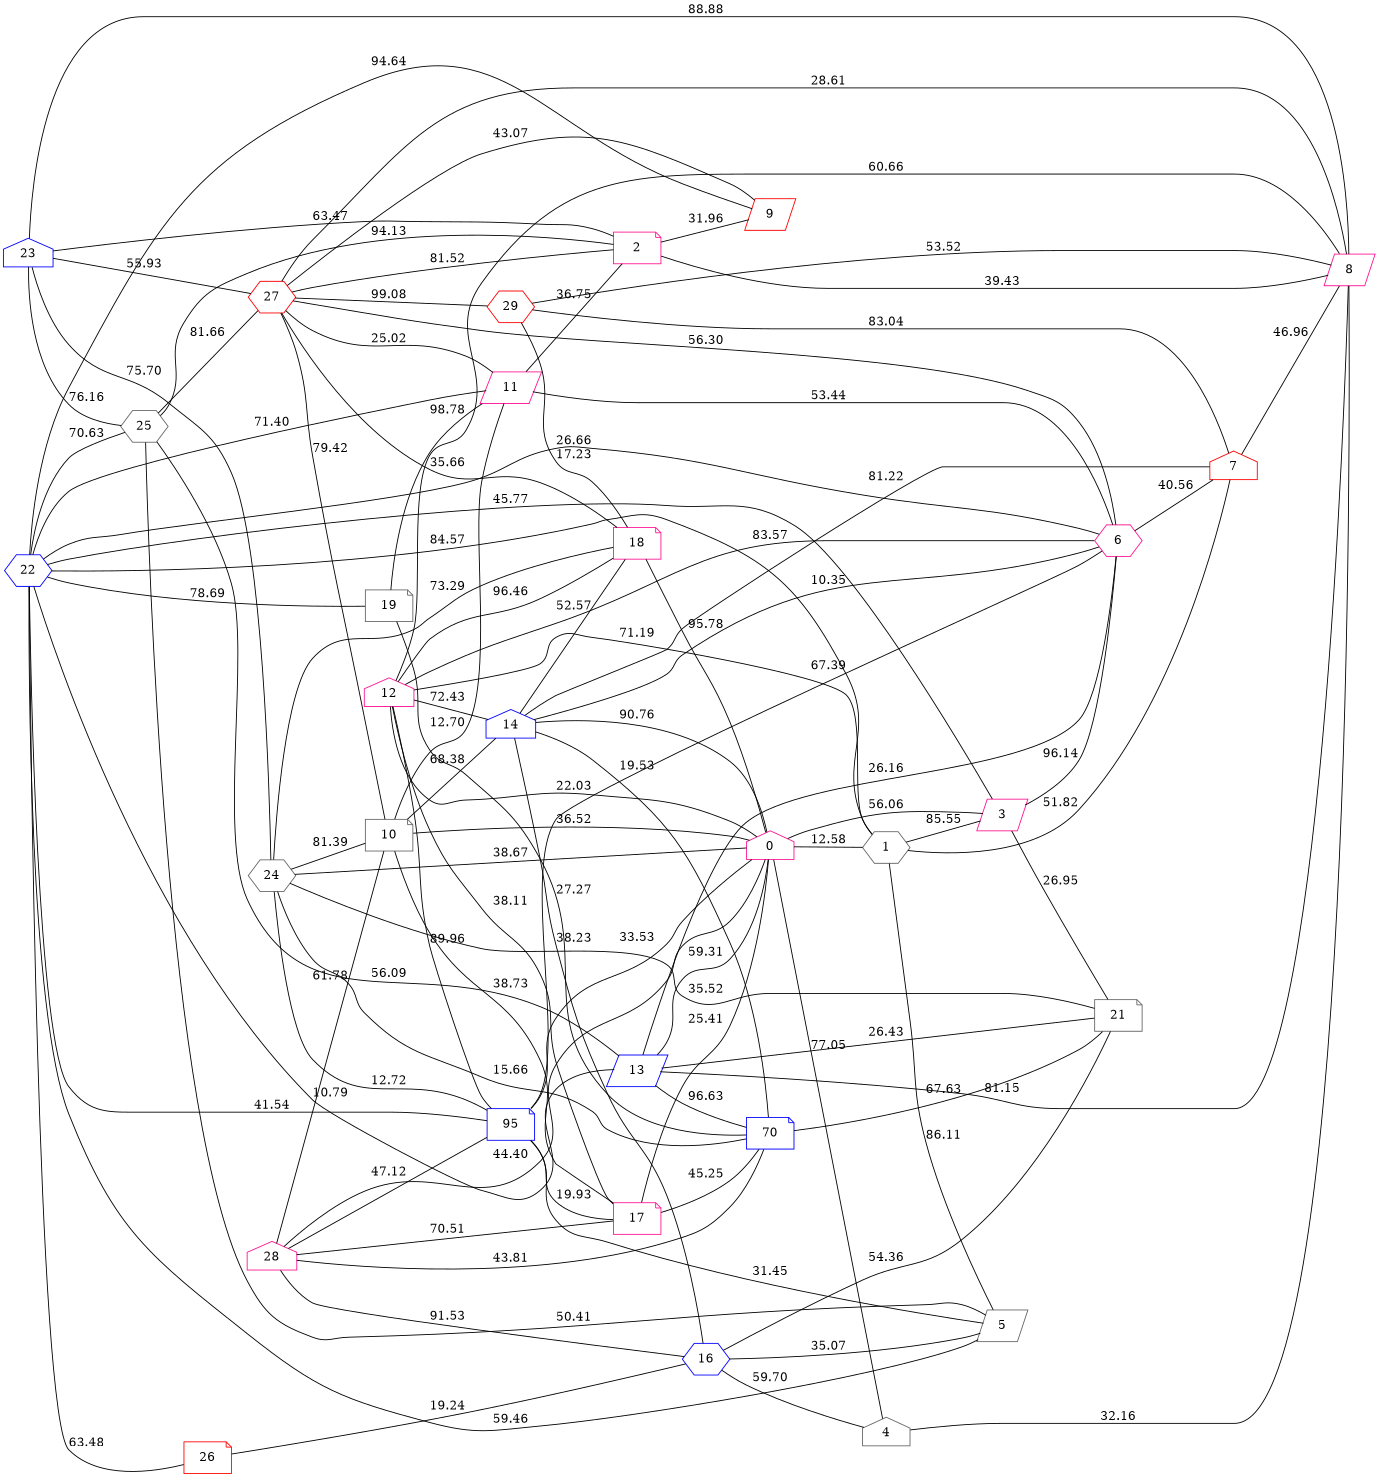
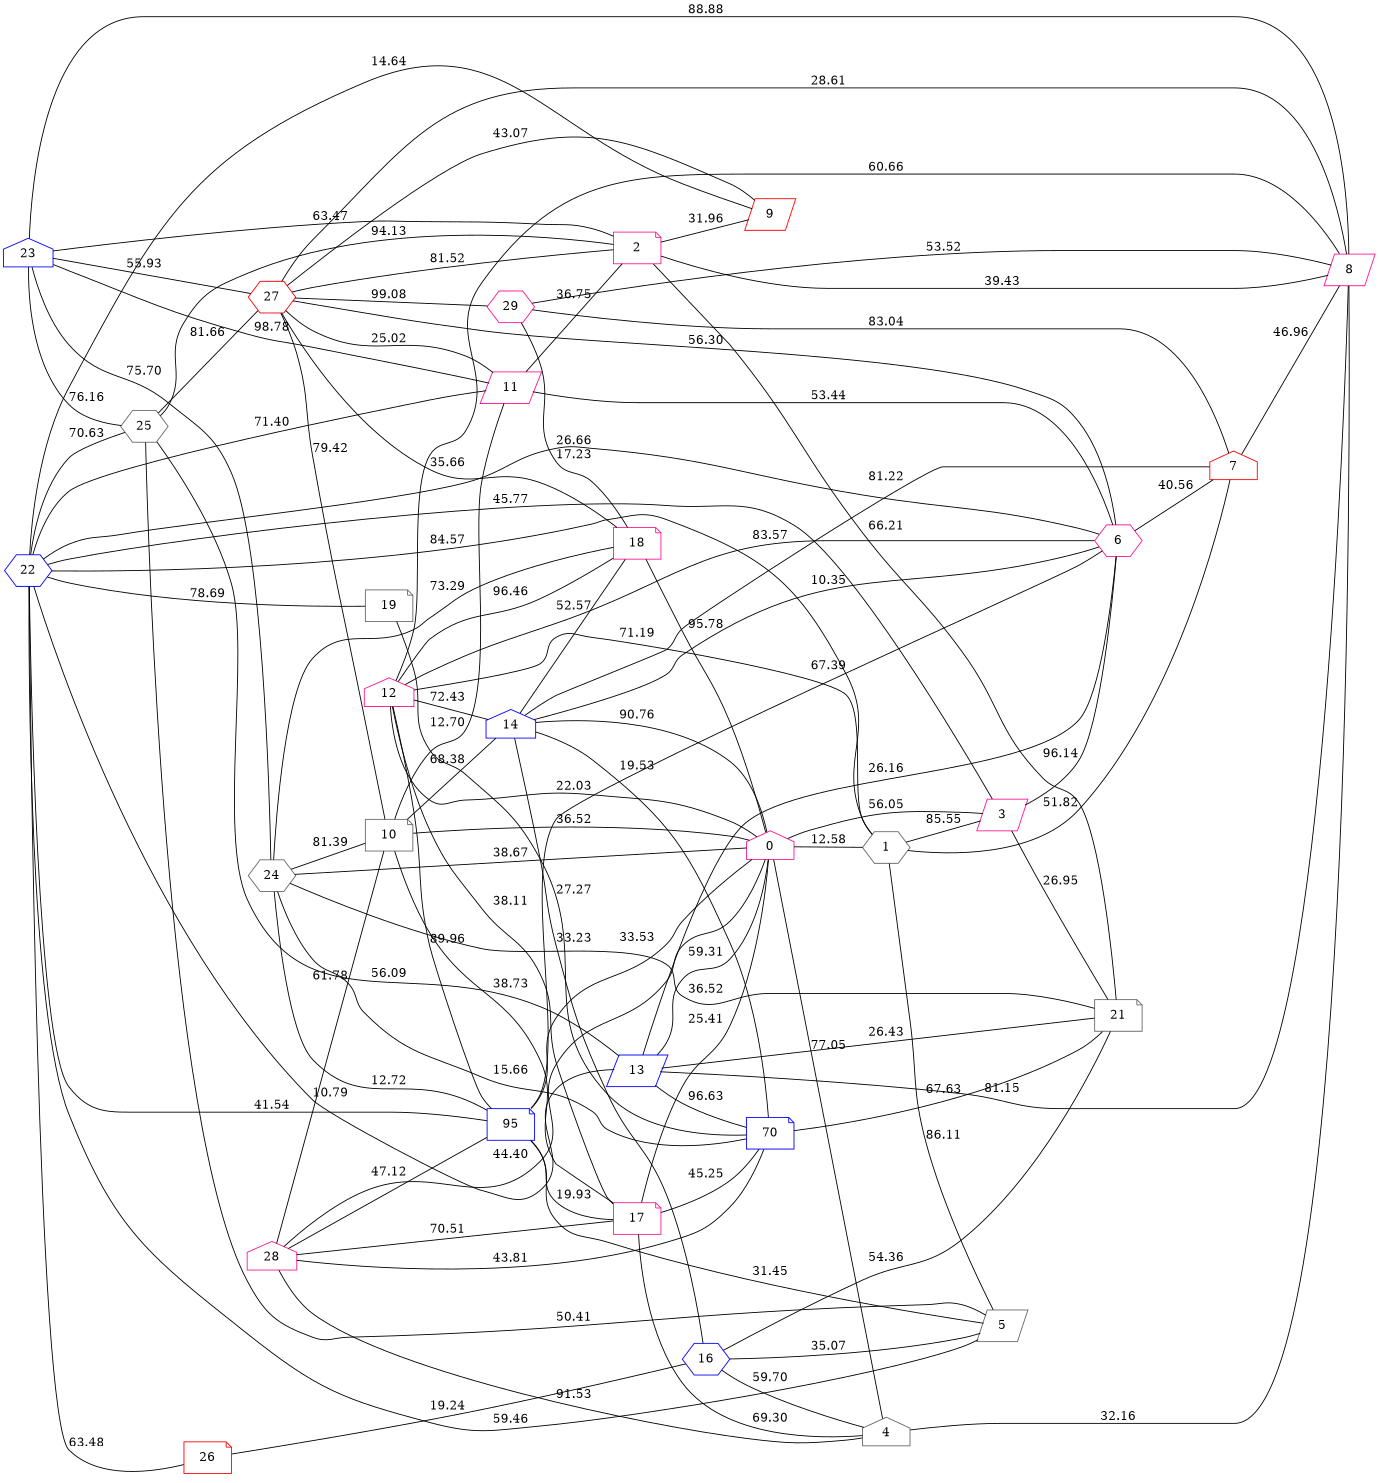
(389, 62) -> (389, 62)
(511, 307) -> (511, 307)
(414, 485) -> (267, 339)
none -> (931, 612)
(886, 805) -> (886, 805)
(574, 939) -> (574, 939)
(706, 990) -> (706, 990)
(454, 1327) -> (553, 1401)
none -> (696, 1397)
